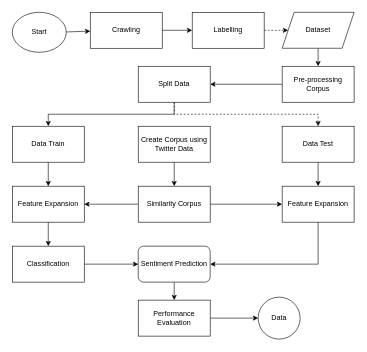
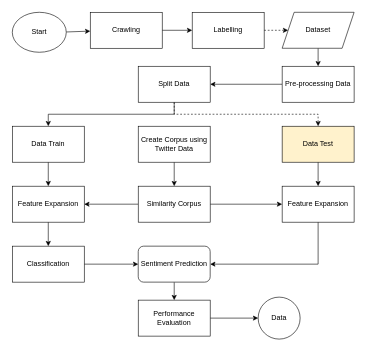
(318, 84) -> (318, 84)
(318, 144) -> (318, 144)
